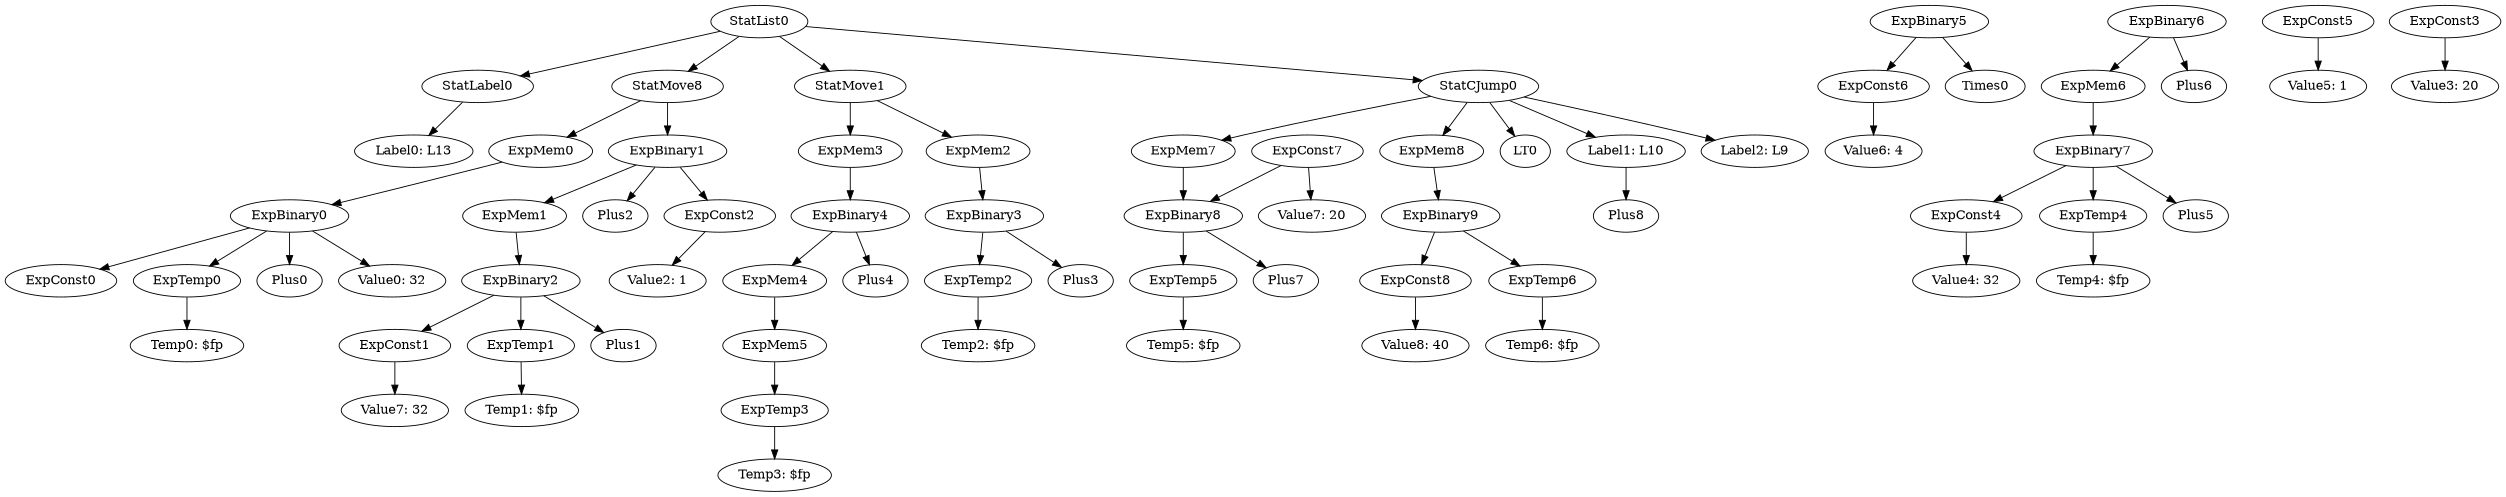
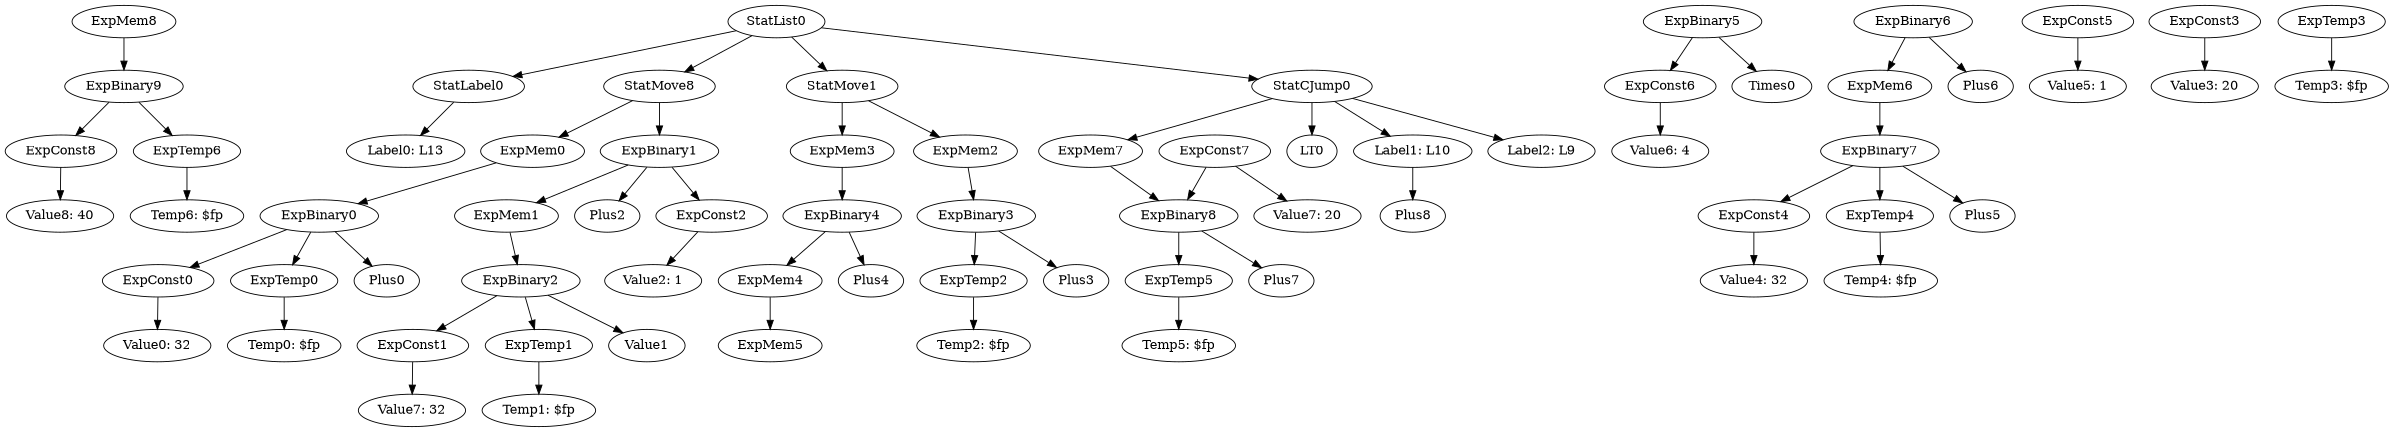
(1458, 115) -> none
(337, 246) -> (158, 309)
(623, 346) -> (647, 346)
(775, 374) -> none
